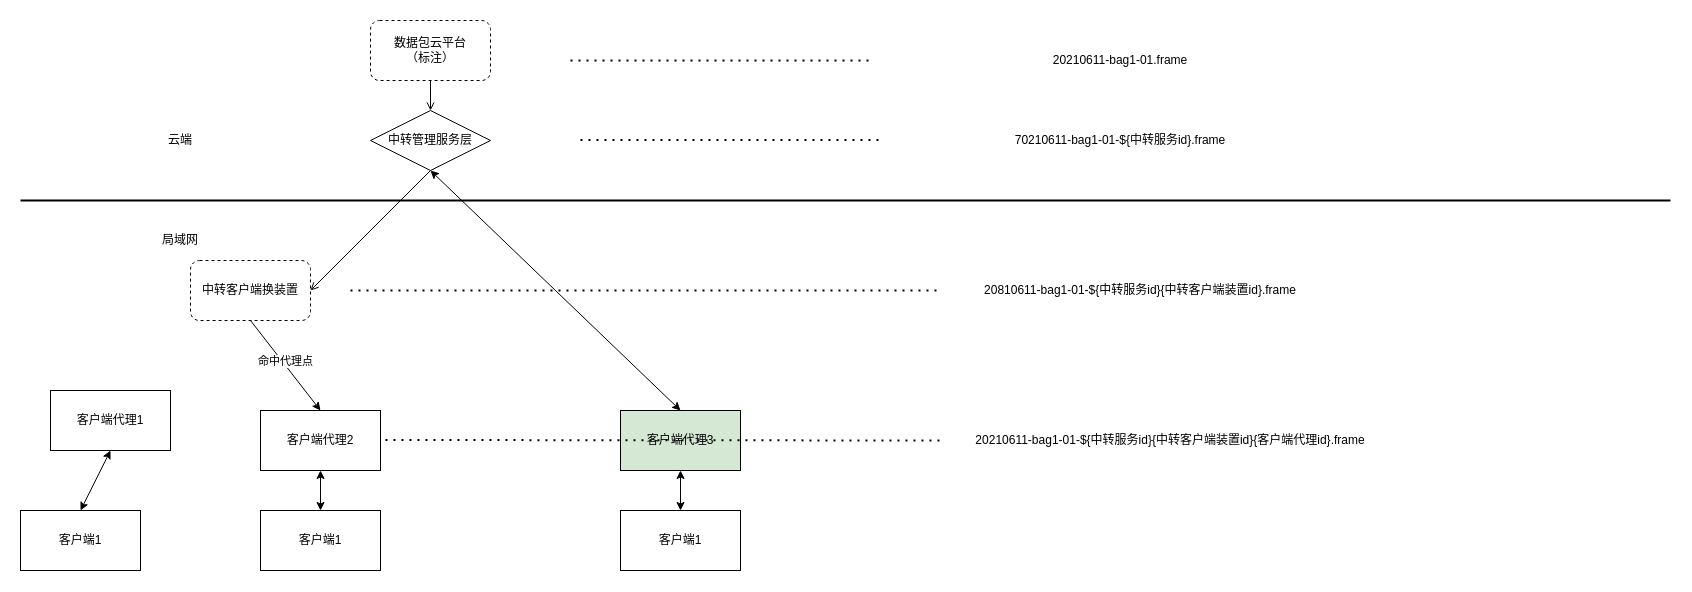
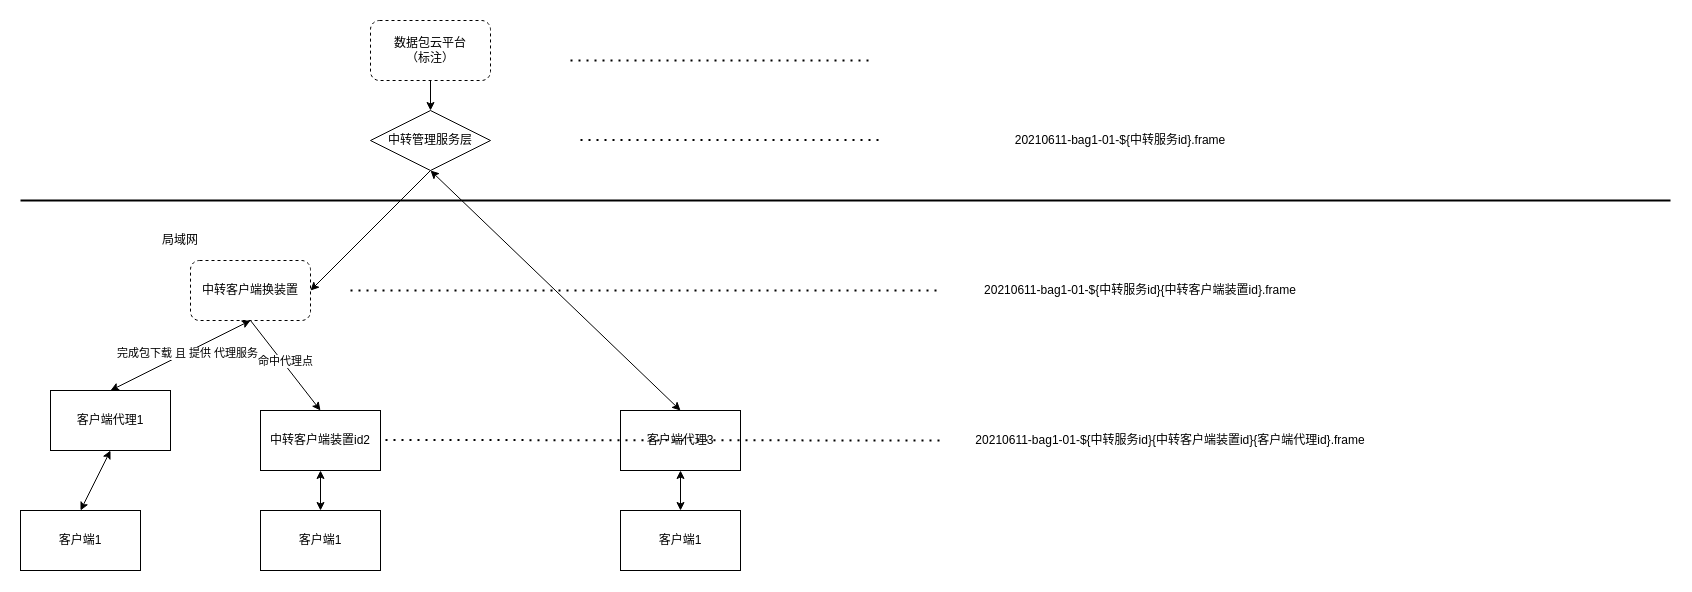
(1121, 61) -> none
(431, 104) -> (431, 102)
(181, 141) -> none
(1121, 141) -> (1121, 141)
(315, 286) -> (316, 285)
(1141, 291) -> (1141, 291)
none -> (180, 356)
(321, 441) -> (321, 441)
(681, 441) -> (681, 441)
